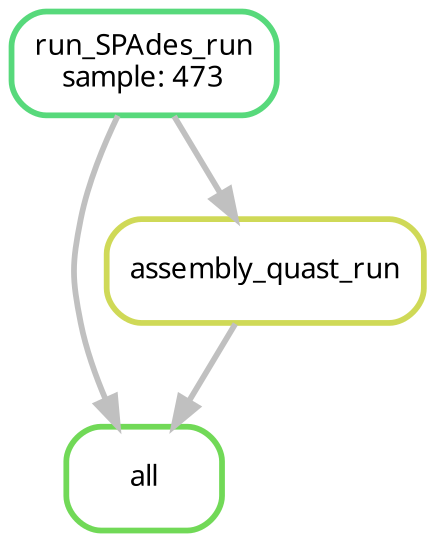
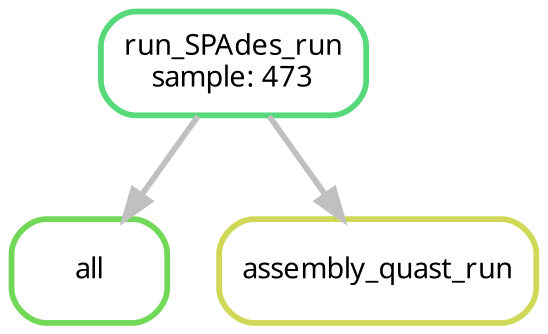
(212, 363) -> none
